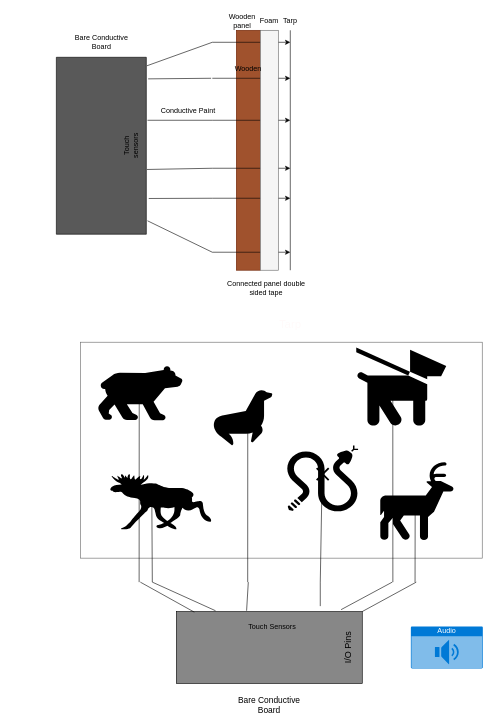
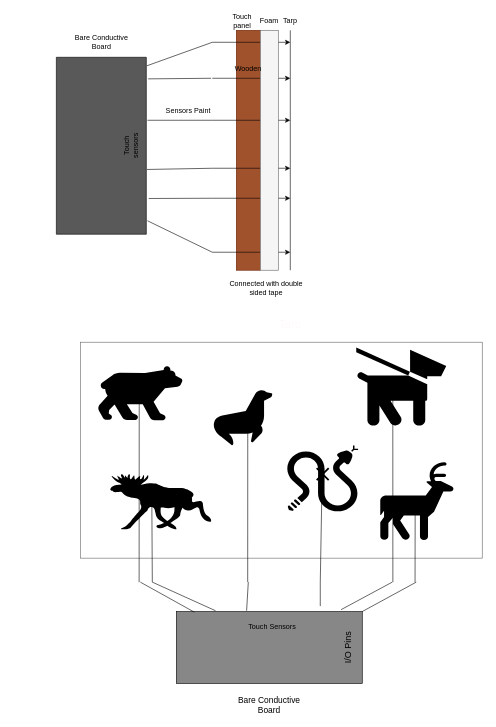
(242, 21) -> (242, 21)
(188, 111) -> (188, 111)
(266, 288) -> (266, 288)
(447, 648) -> none
